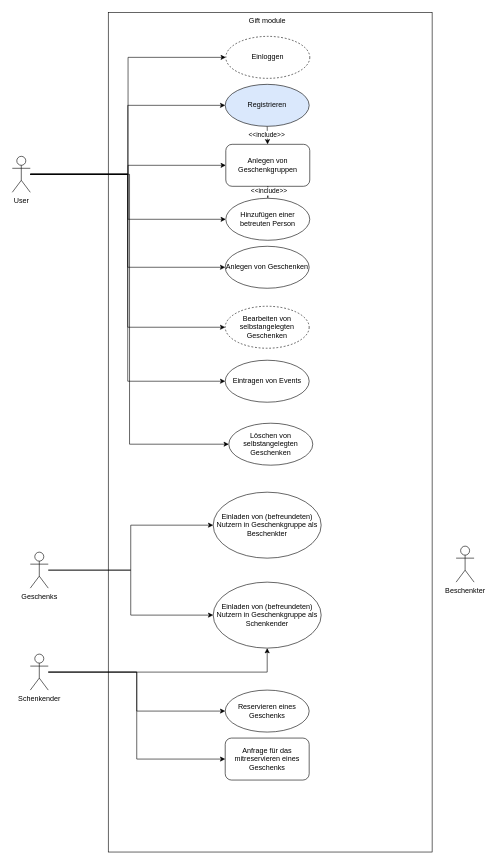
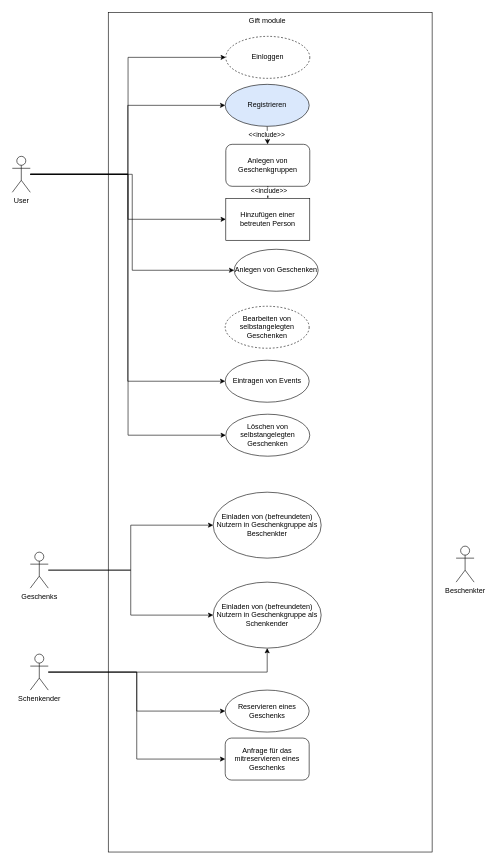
(220, 165) -> none
(268, 219) -> (268, 219)
(267, 267) -> (276, 270)
(219, 327) -> none
(271, 444) -> (268, 435)
